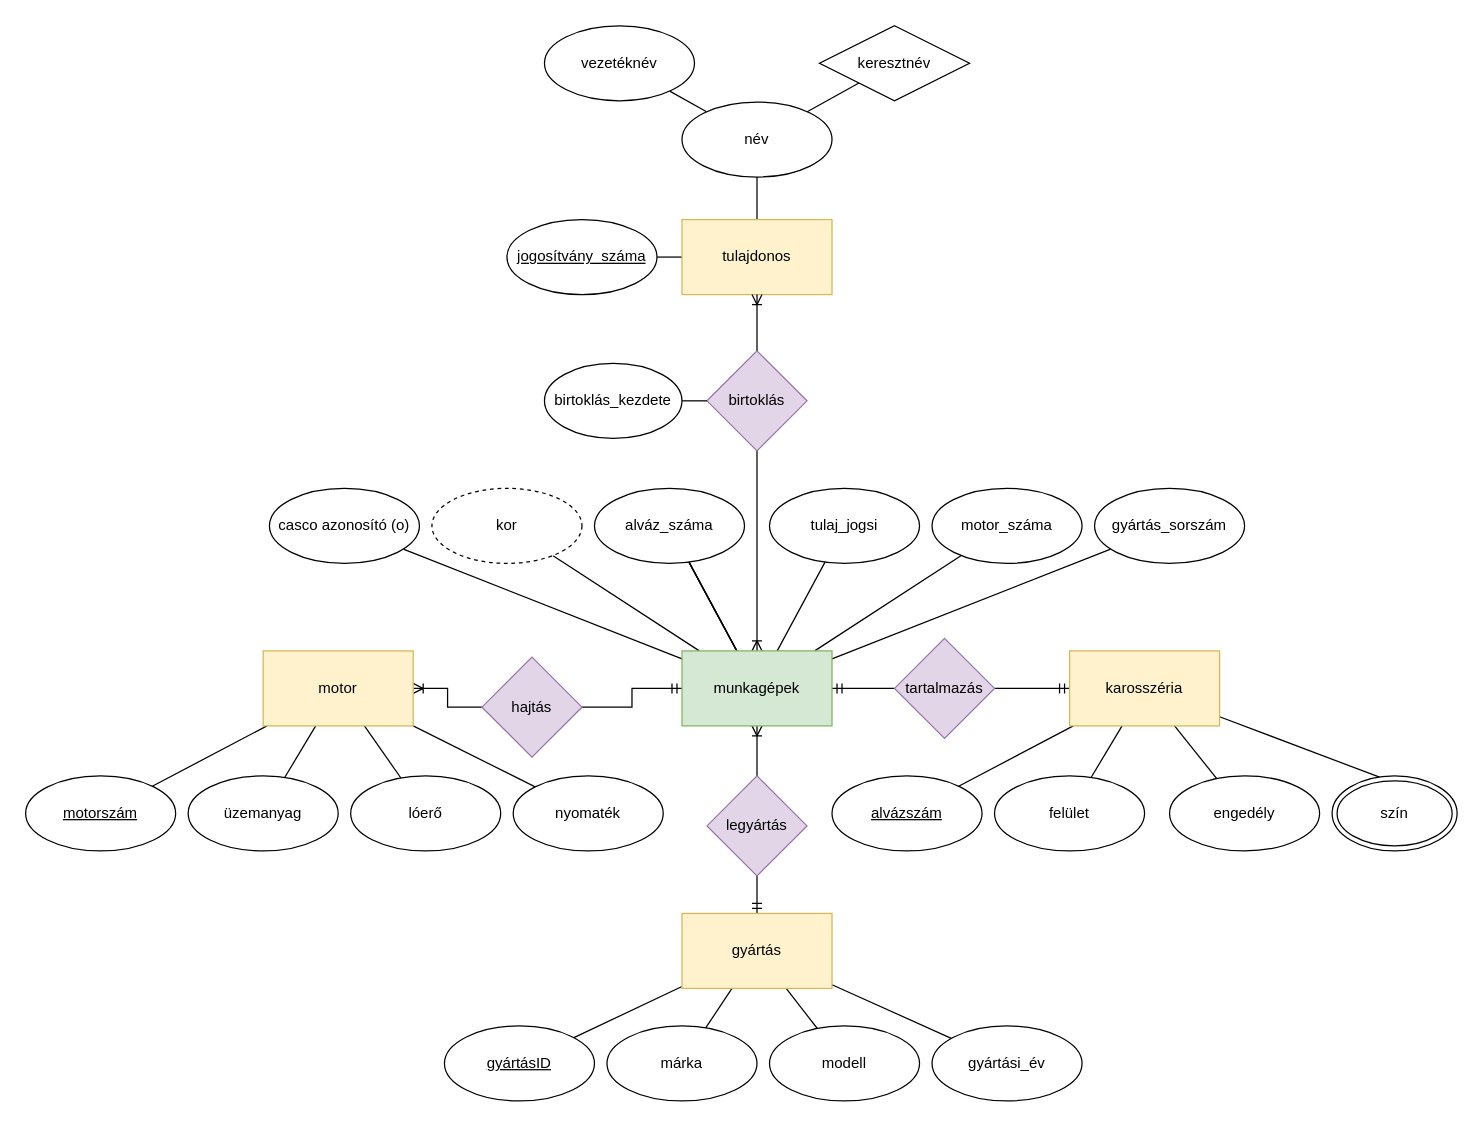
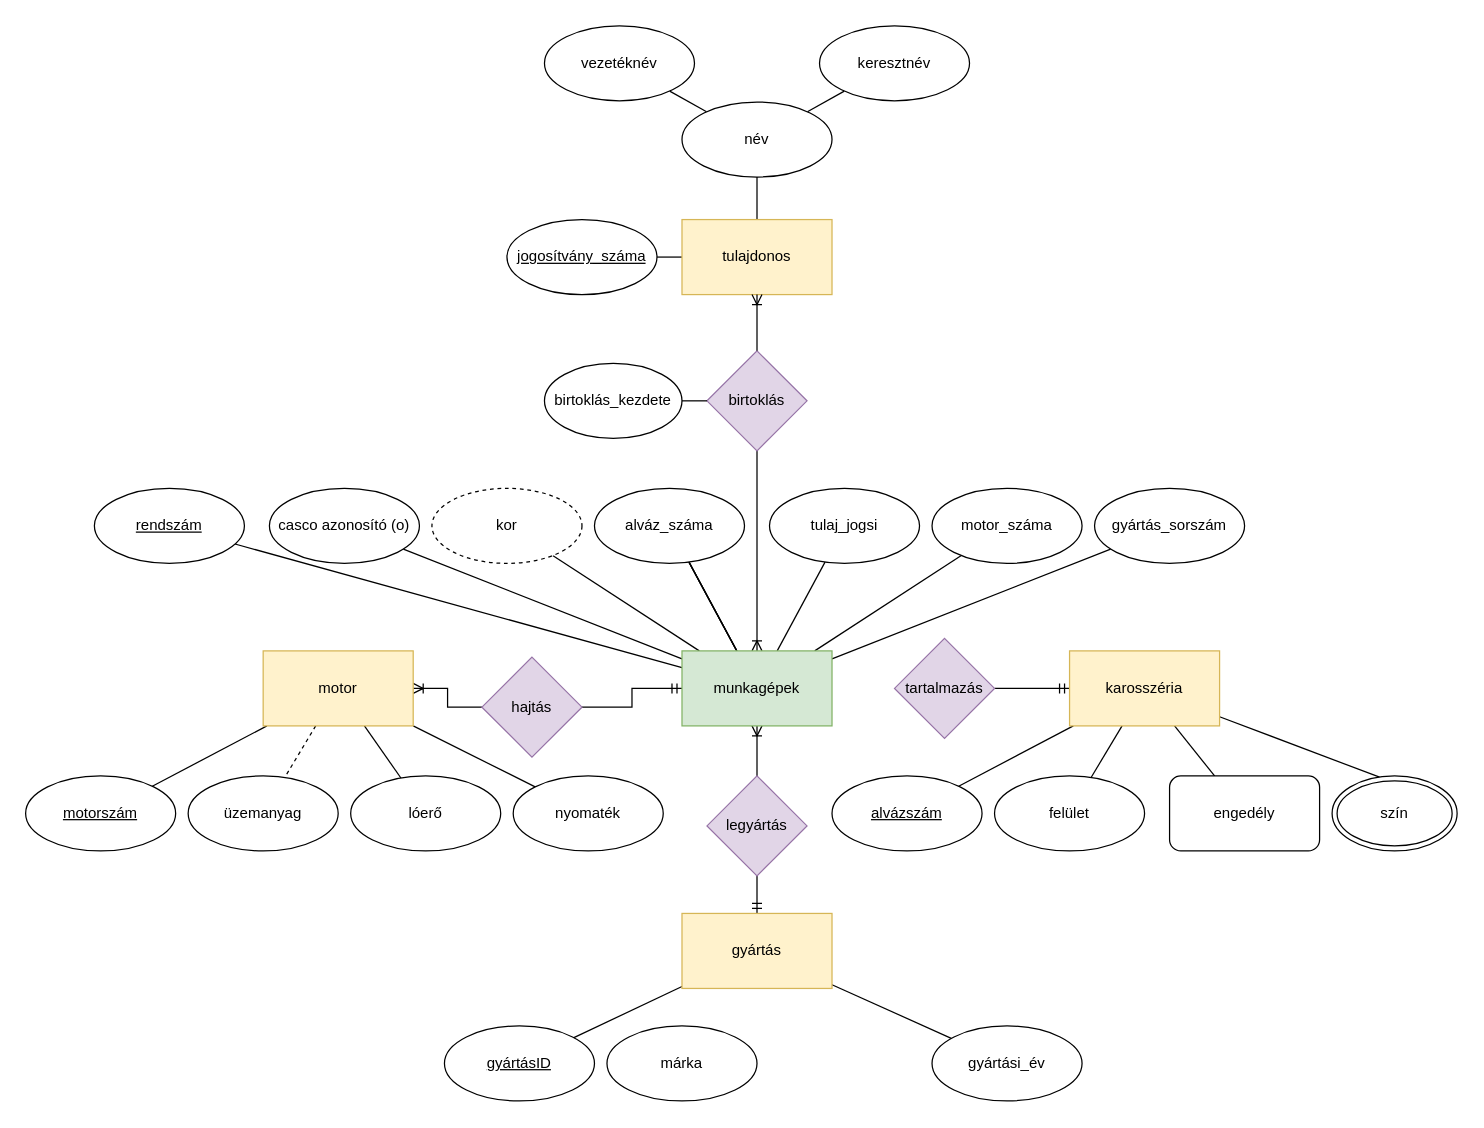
(894, 63) -> (894, 63)
none -> (169, 526)
none -> (459, 606)
(863, 688) -> none
(300, 752) -> (300, 752)
(1244, 813) -> (1244, 813)
(719, 1007) -> none
(802, 1008) -> none
(844, 1063) -> none
